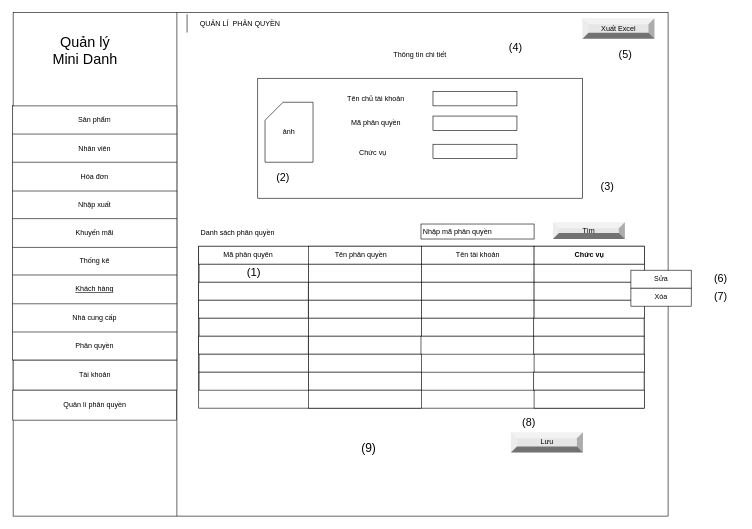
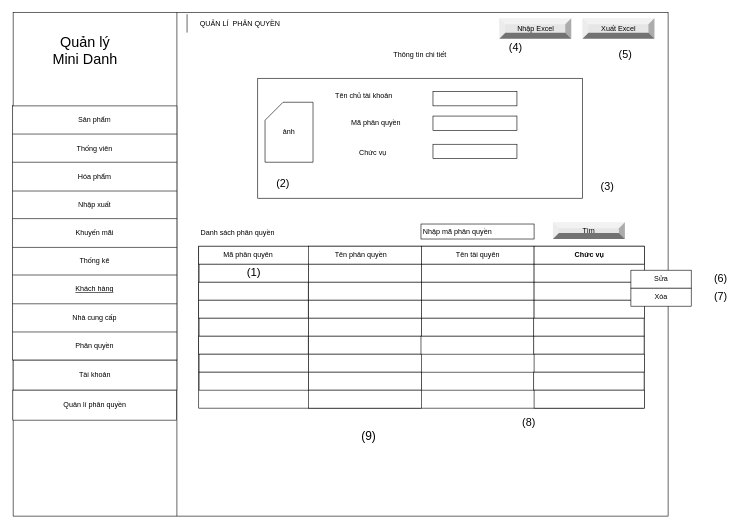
none -> (535, 29)
(376, 99) -> (364, 96)
(95, 149) -> (95, 149)
(95, 177) -> (95, 177)
(283, 177) -> (283, 183)
(478, 255) -> (478, 255)
(547, 443) -> none
(369, 447) -> (369, 435)
